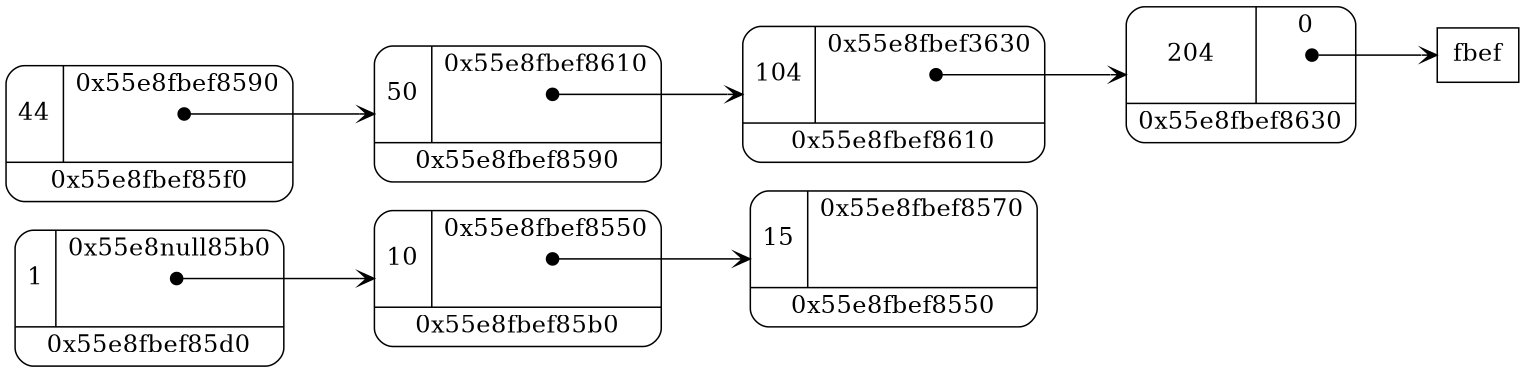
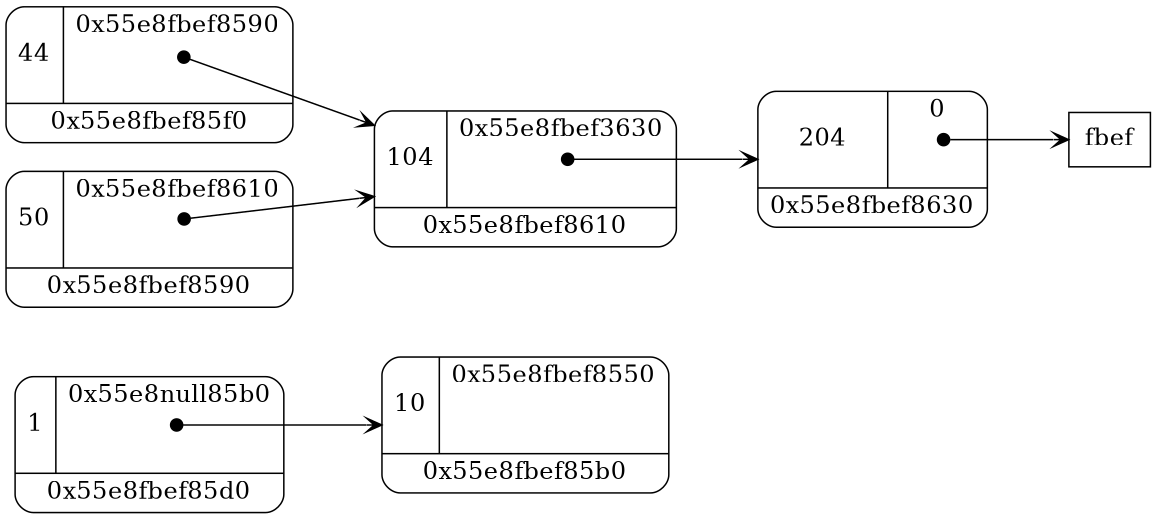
(275, 114) -> (275, 90)
(894, 259) -> none
